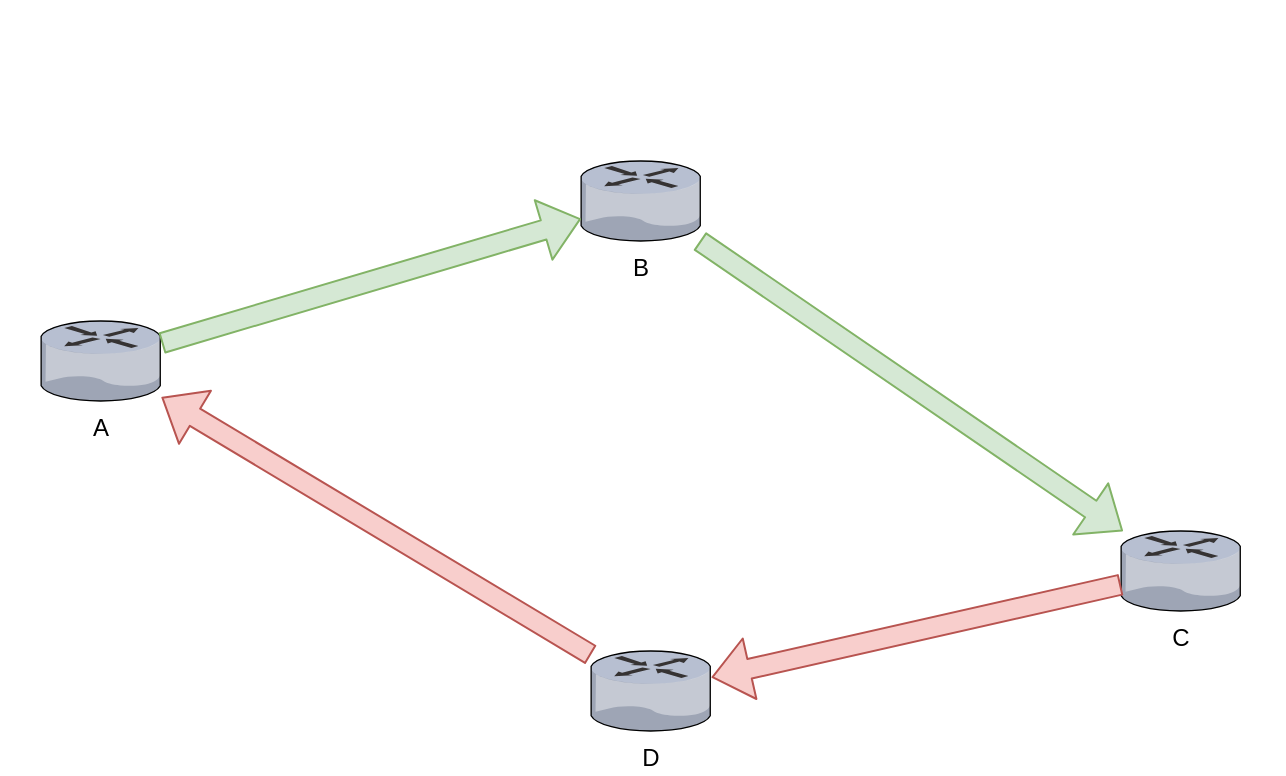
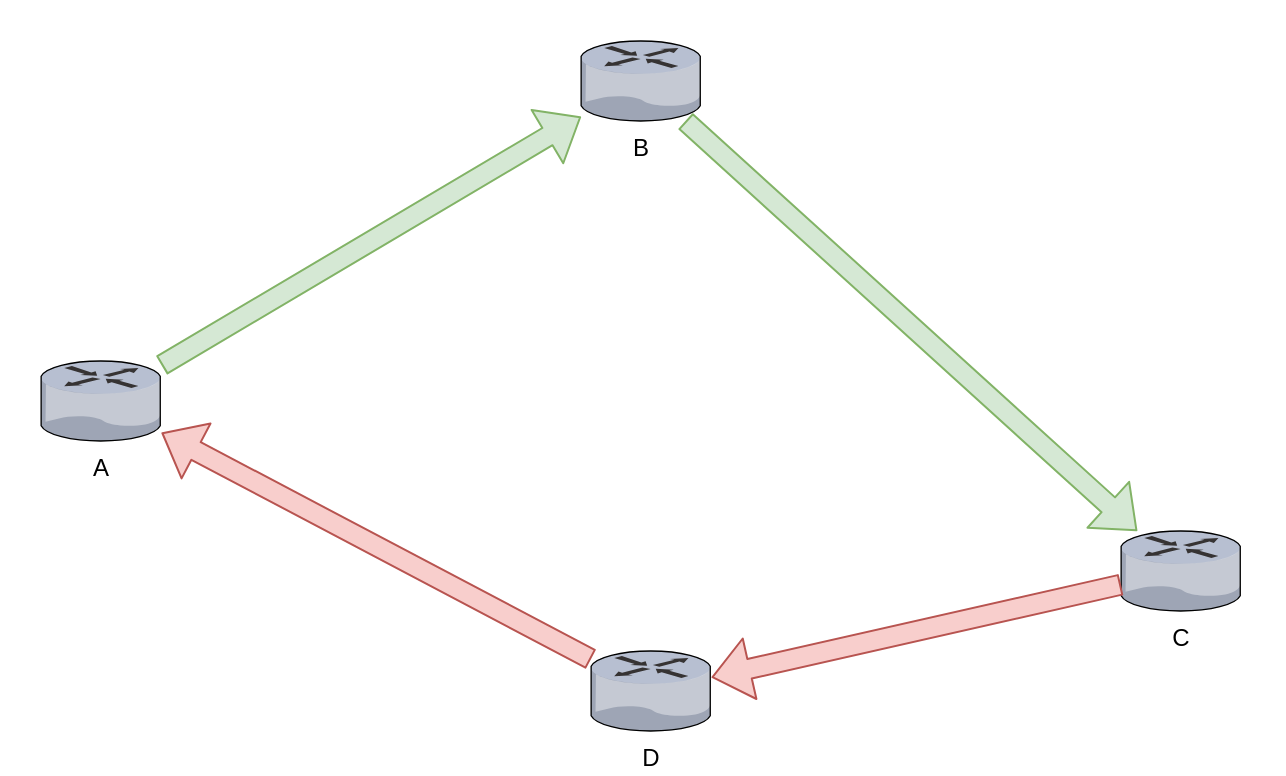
(641, 201) -> (641, 81)
(101, 361) -> (101, 401)
